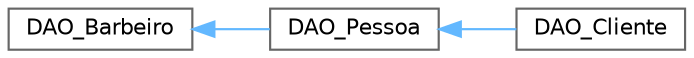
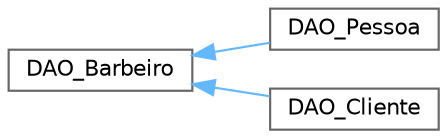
(489, 29) -> (242, 92)
